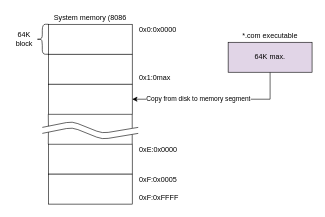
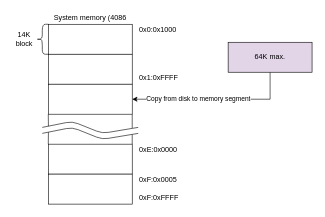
(90, 18) -> (90, 18)
(159, 30) -> (159, 30)
(270, 36) -> none
(24, 39) -> (24, 39)
(155, 78) -> (159, 78)
